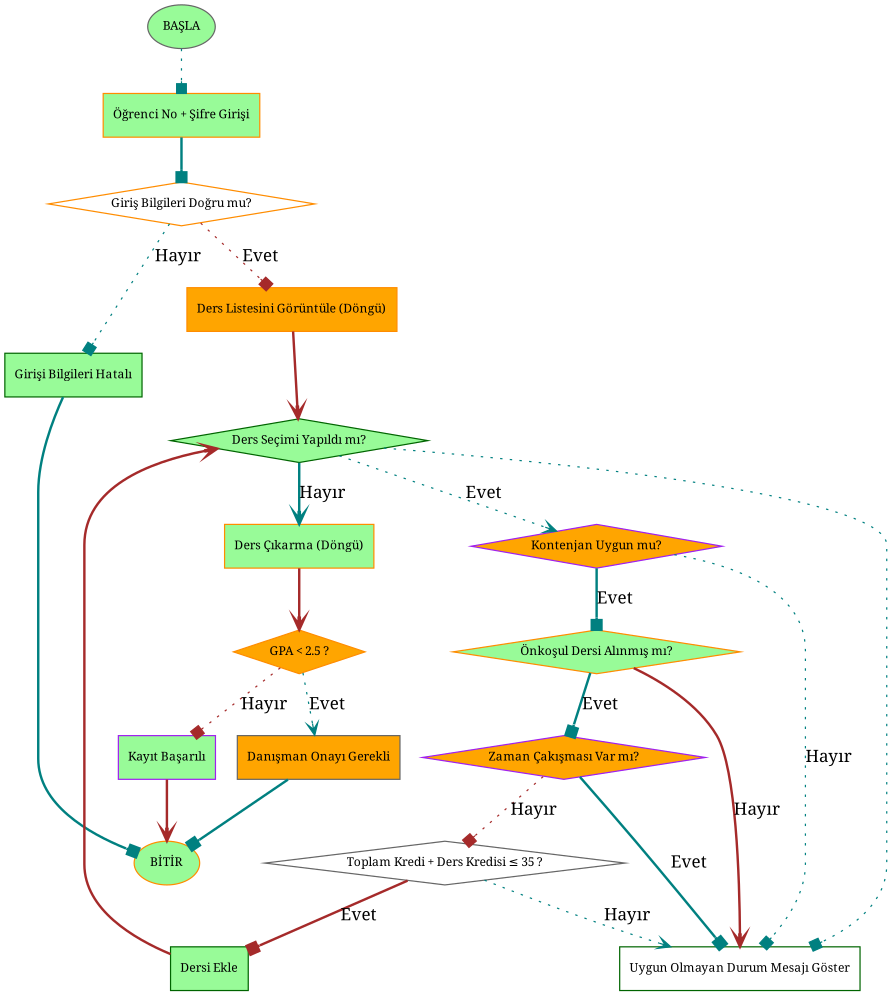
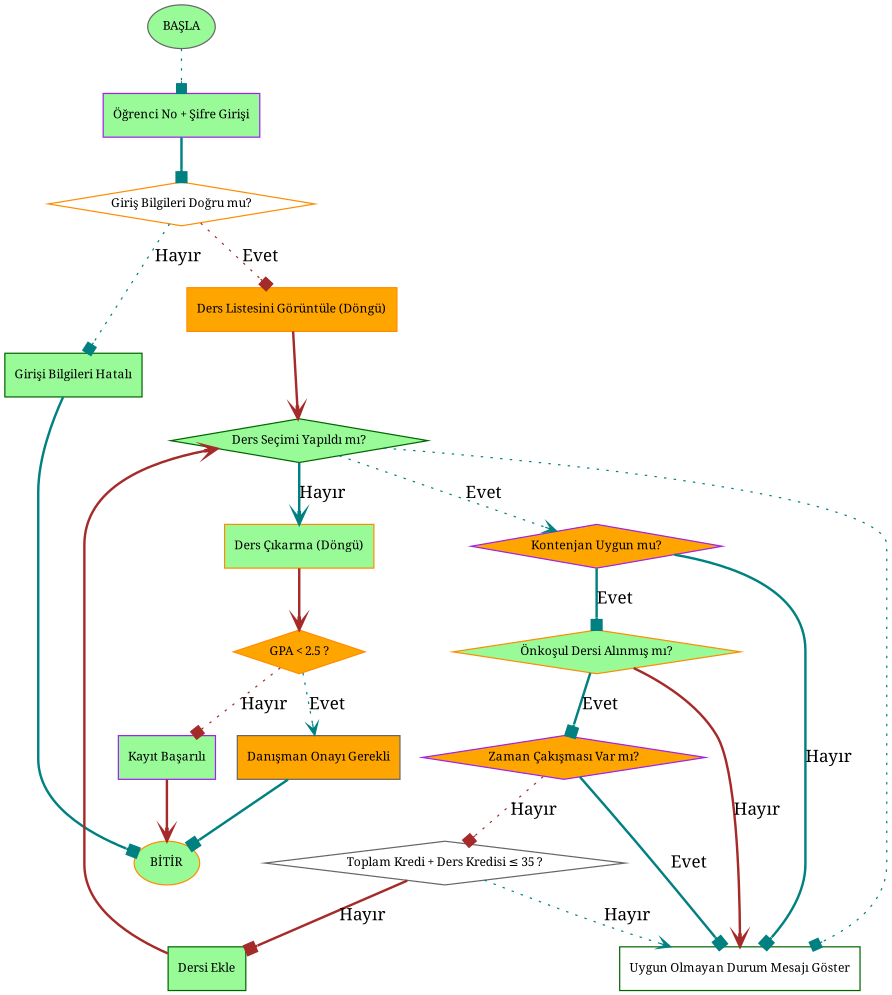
(181, 115) -> (181, 115)
(805, 710) -> (805, 710)
(359, 916) -> (363, 916)
